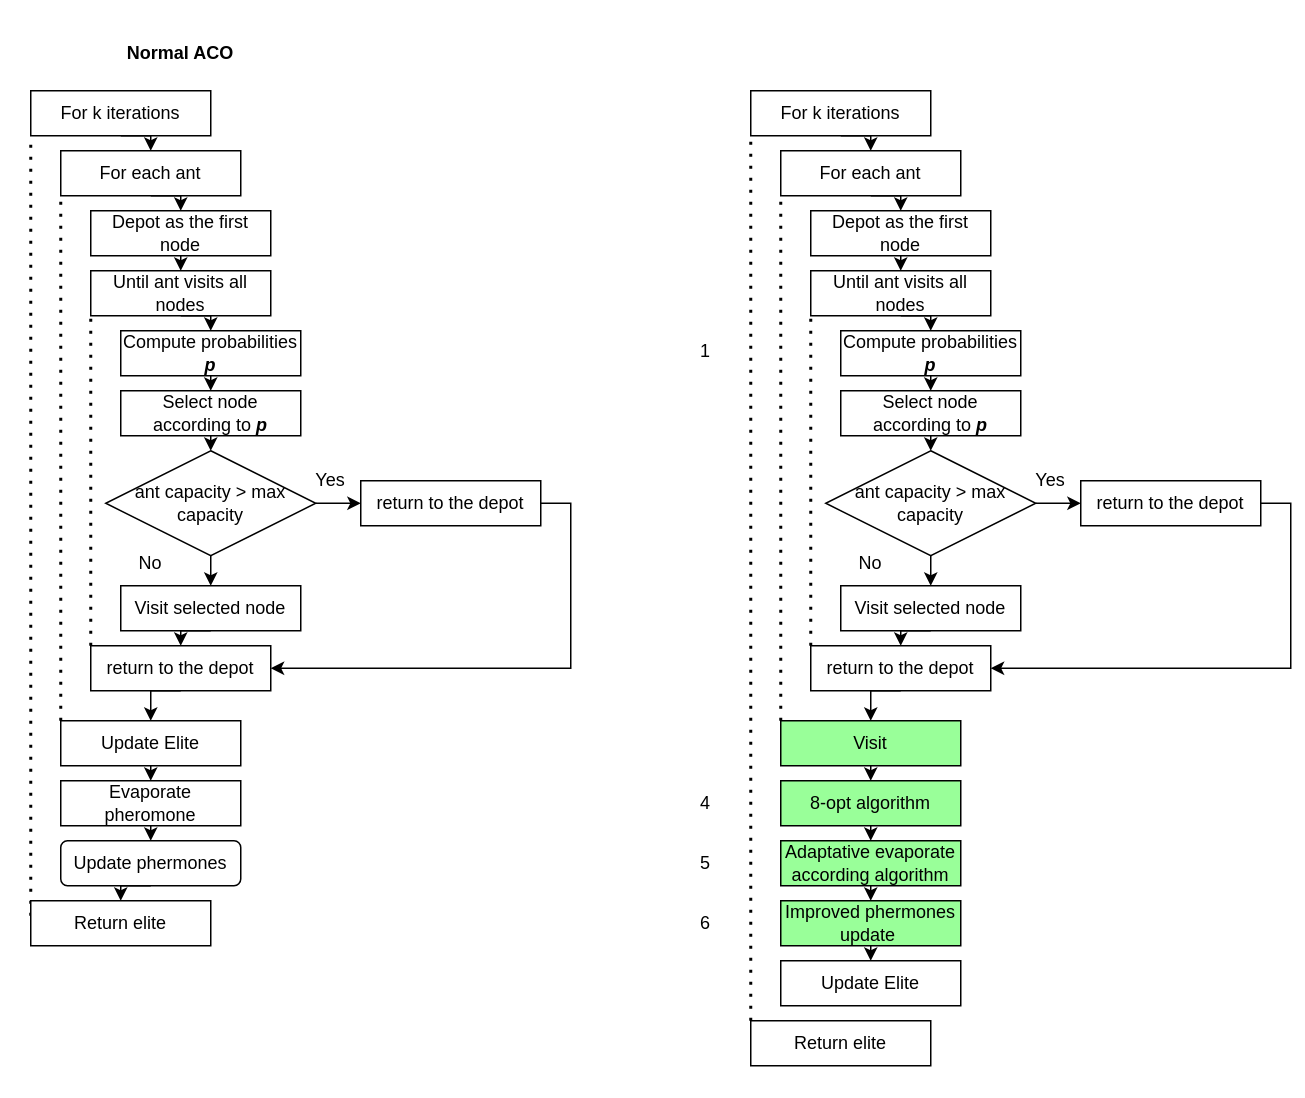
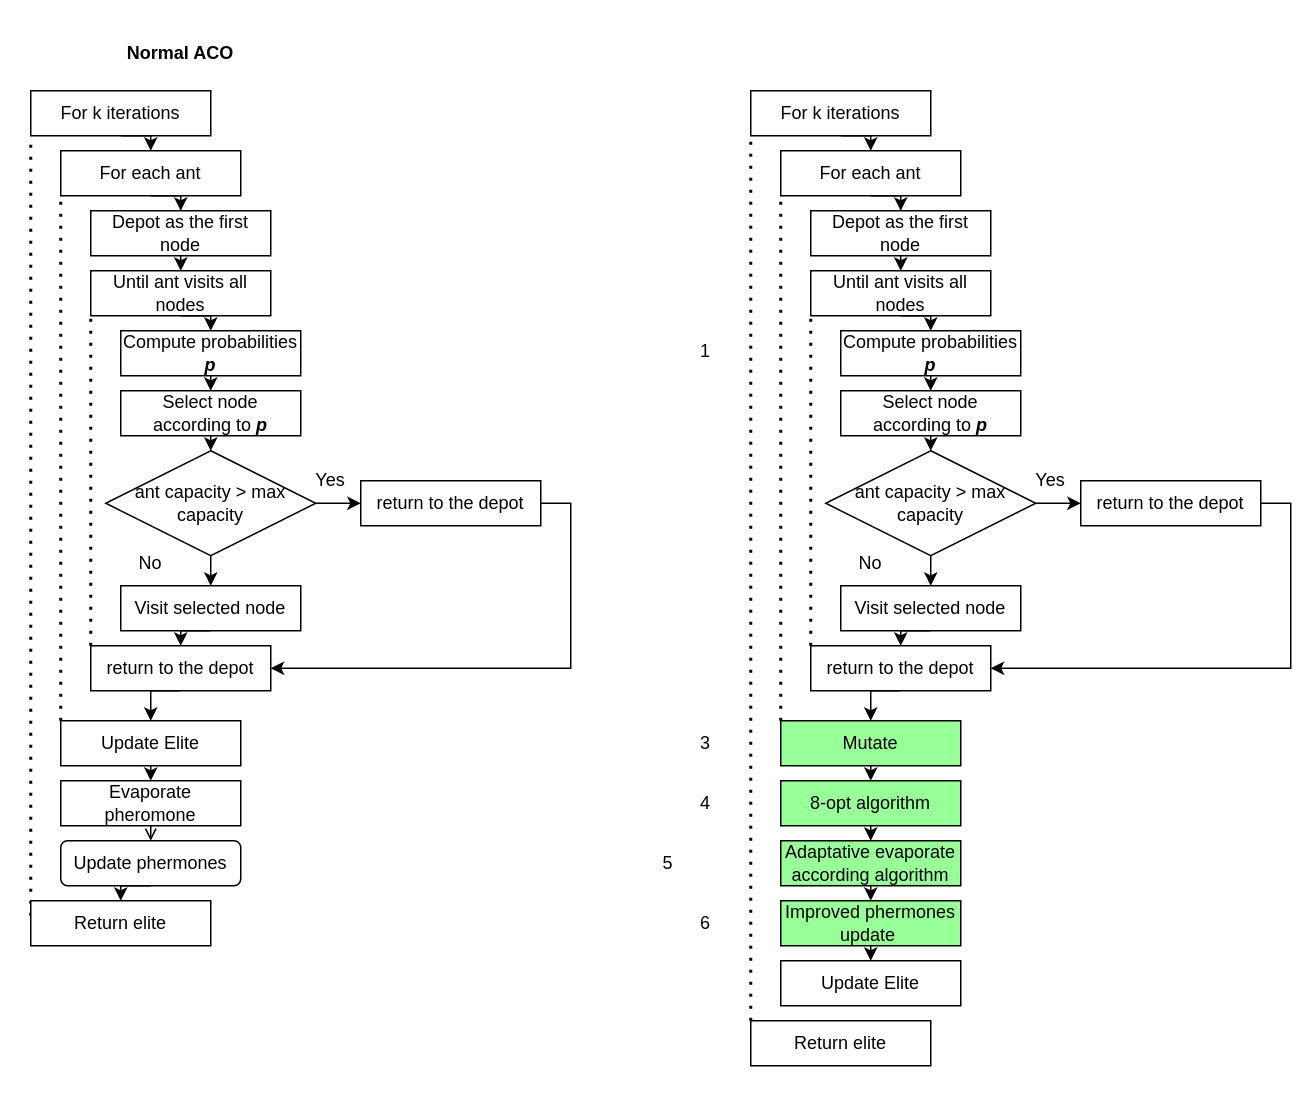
none -> (706, 743)
(871, 743) -> (871, 743)
(151, 829) -> (151, 831)
(706, 863) -> (668, 863)
